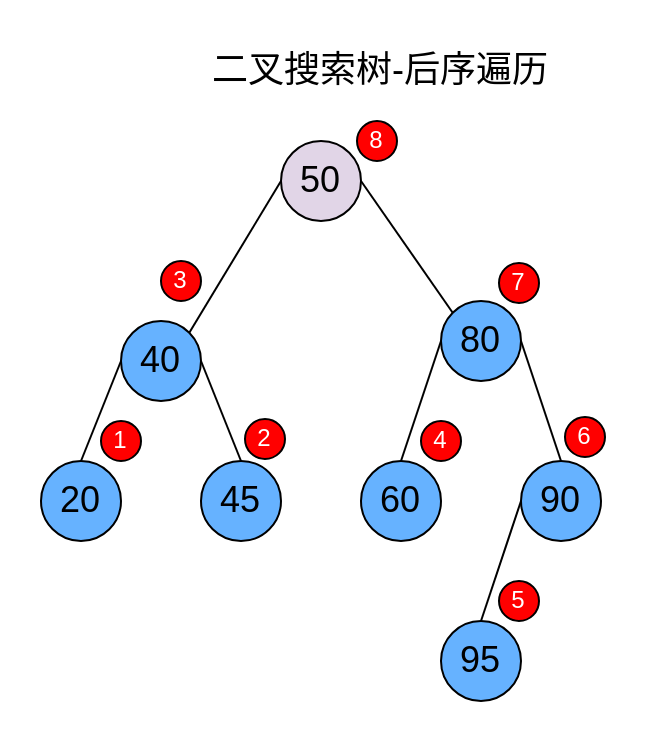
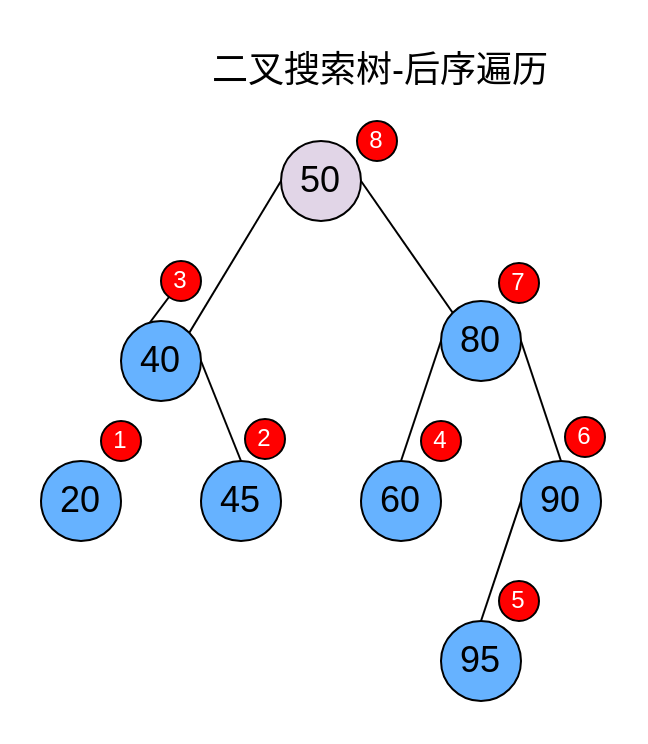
(101, 411) -> (159, 310)
